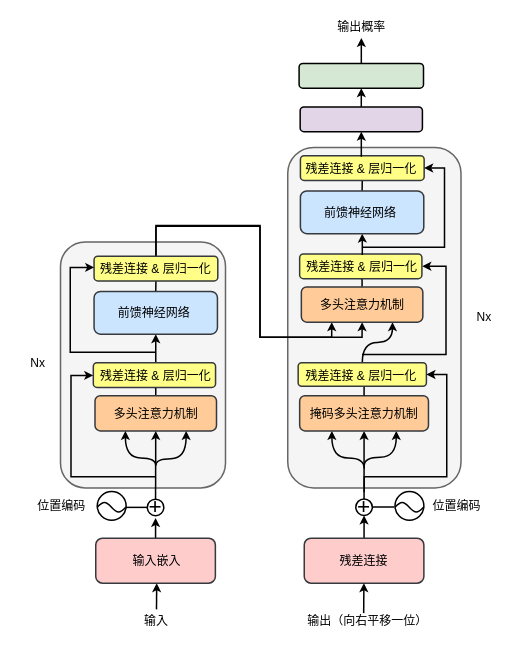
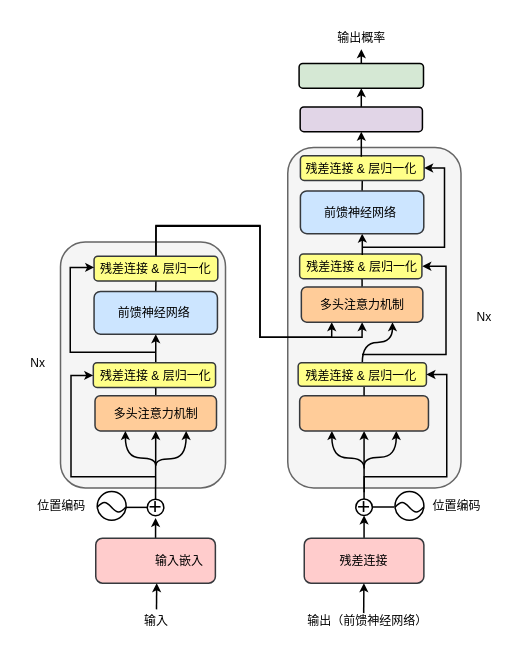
(361, 27) -> (361, 38)
(364, 413) -> none
(156, 561) -> (179, 561)
(368, 621) -> (368, 621)
